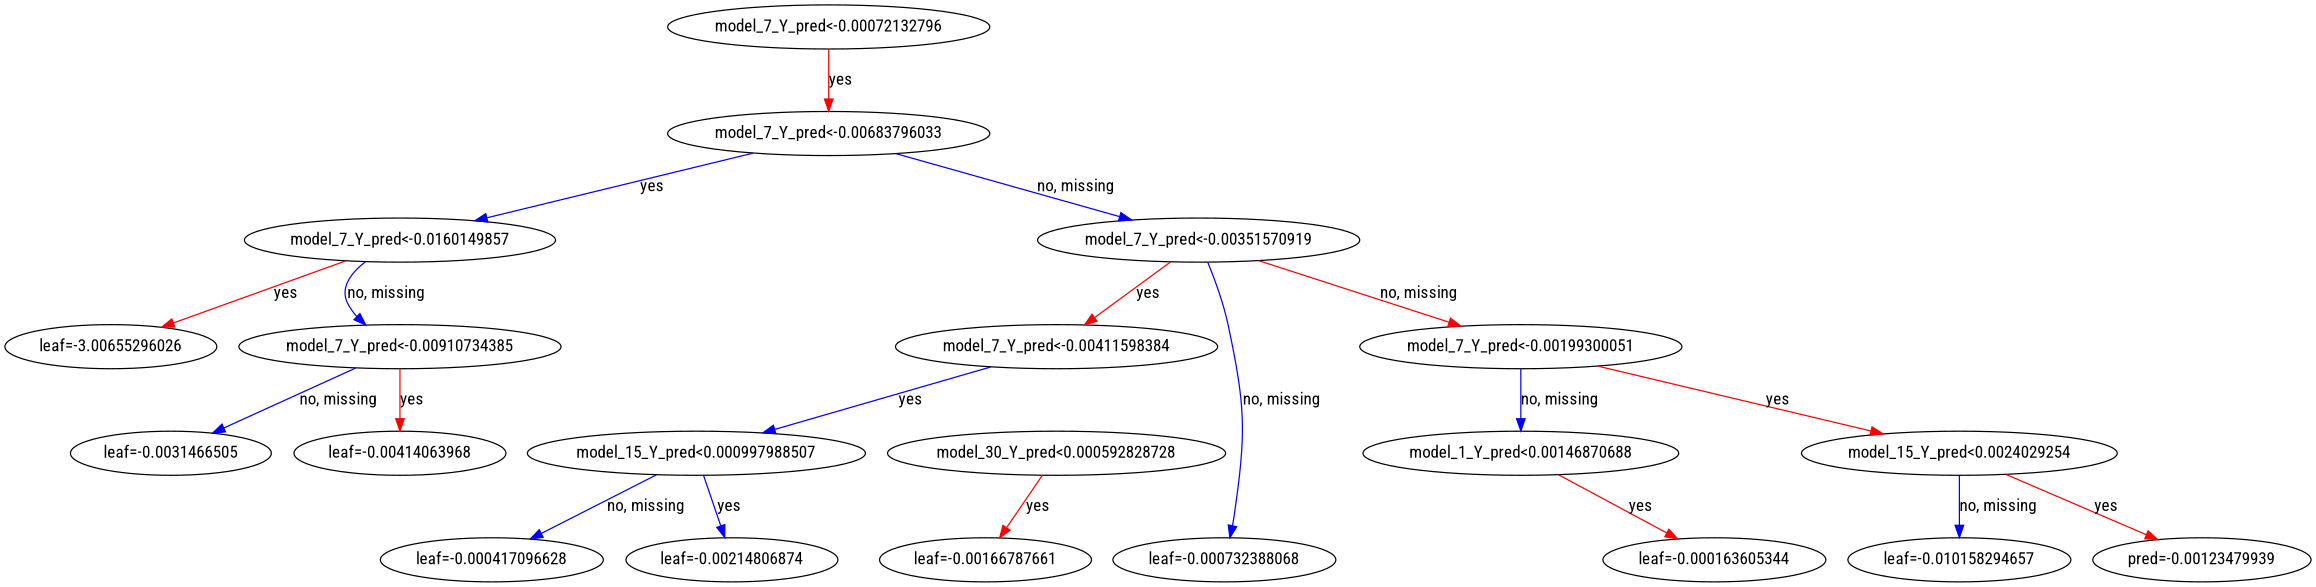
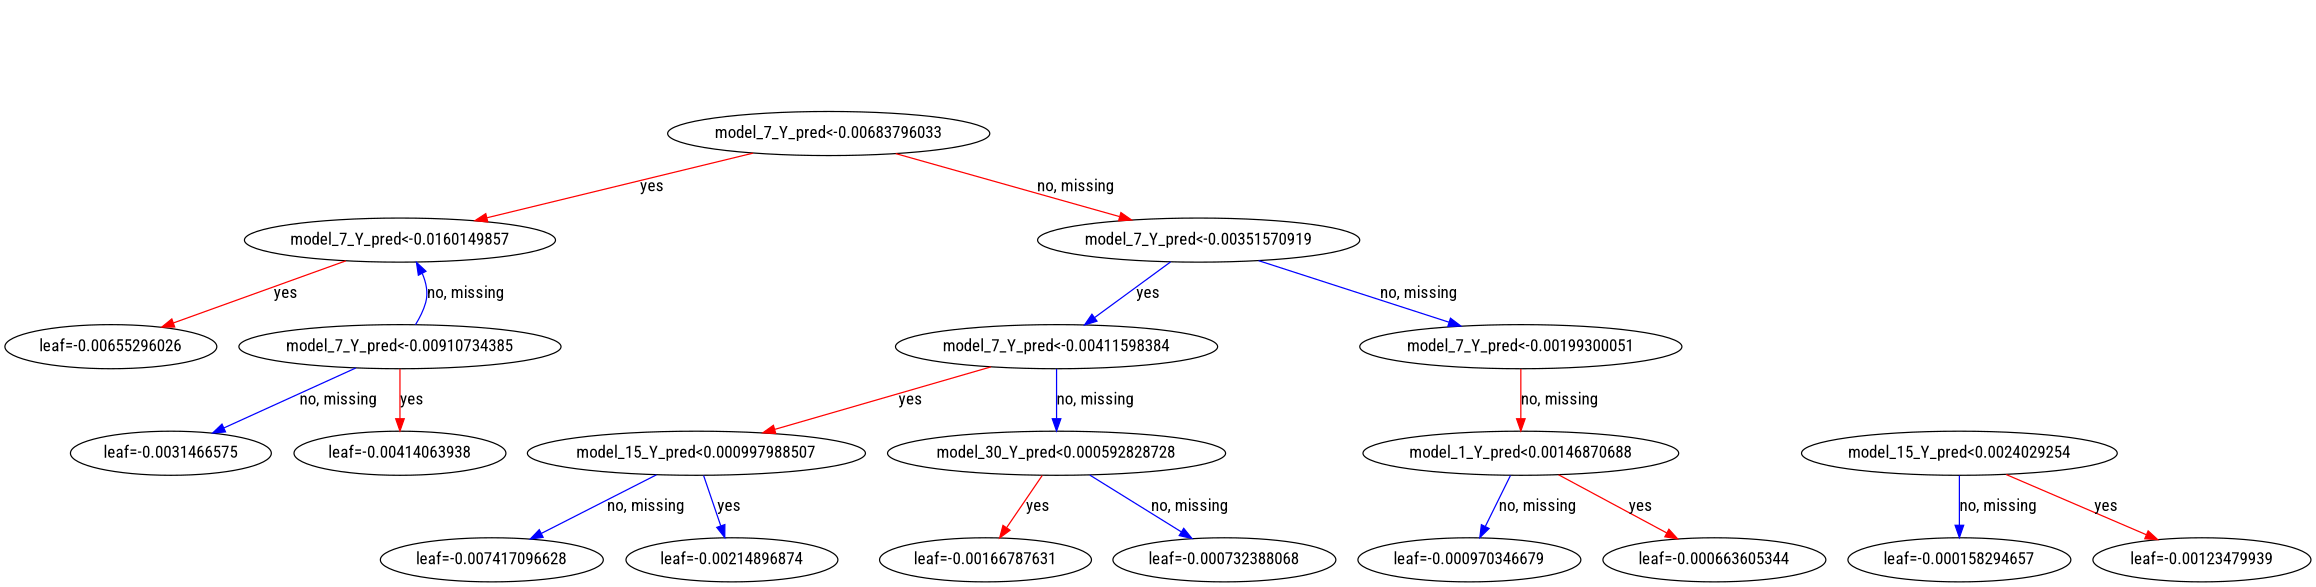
(829, 27) -> none
(620, 185) -> (620, 185)
(1008, 185) -> (1008, 185)
(346, 287) -> (426, 300)
(1133, 290) -> (1133, 290)
(1354, 291) -> (1354, 291)
(111, 347) -> (111, 347)
(1240, 392) -> (1136, 503)
none -> (1057, 394)
(1521, 394) -> (1521, 394)
(883, 398) -> (883, 398)
(1734, 399) -> none
(171, 453) -> (171, 453)
(400, 453) -> (400, 453)
(492, 560) -> (492, 560)
(732, 560) -> (732, 560)
(986, 560) -> (986, 560)
none -> (1469, 560)
(1714, 560) -> (1714, 560)
(1959, 560) -> (1959, 560)
(2202, 560) -> (2202, 560)
